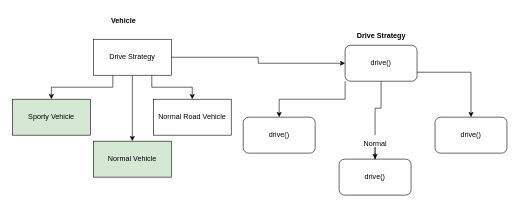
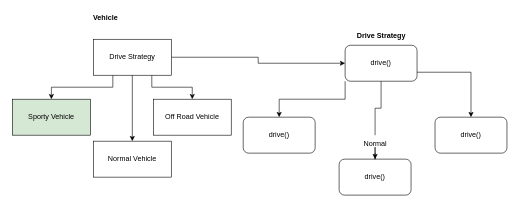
(123, 21) -> (105, 18)
(192, 117) -> (192, 117)
(132, 159) -> (132, 159)
